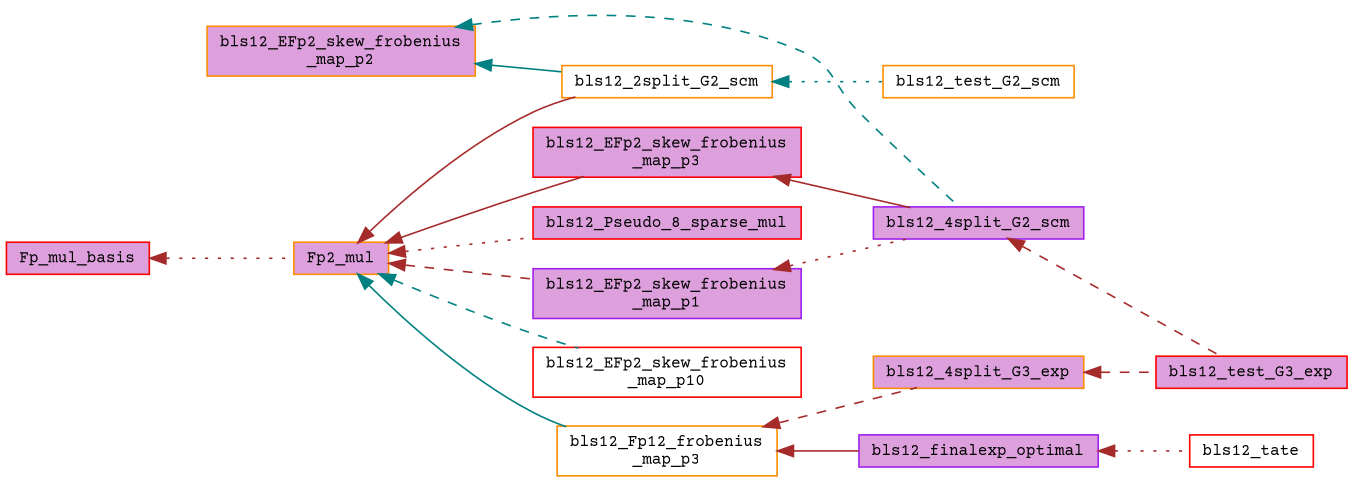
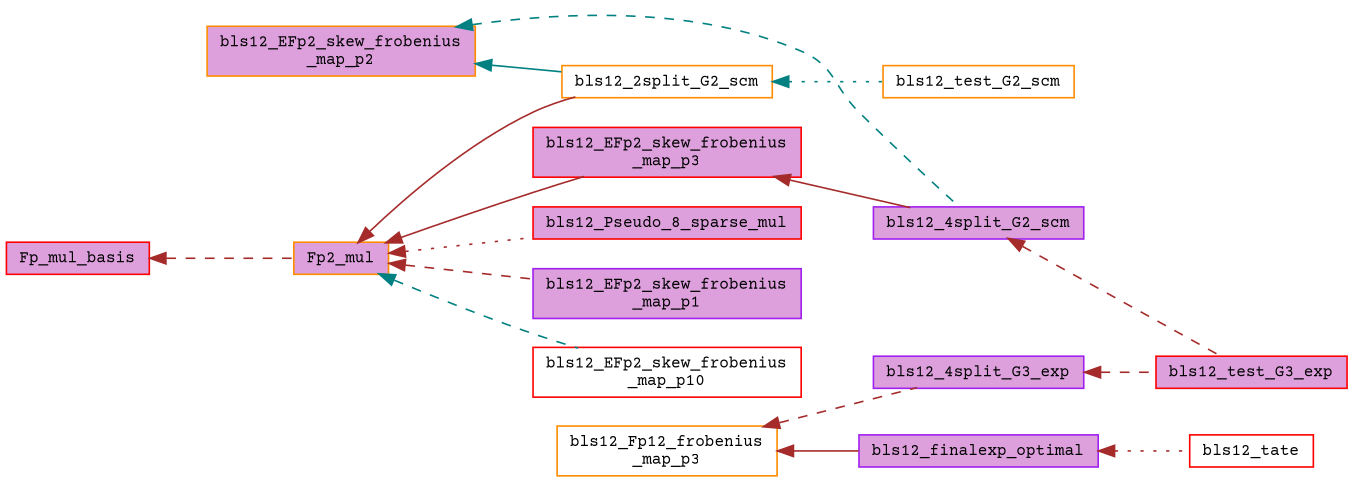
(850, 252) -> none
(230, 258) -> (230, 258)
(461, 366) -> none
(979, 372) -> (979, 372)
